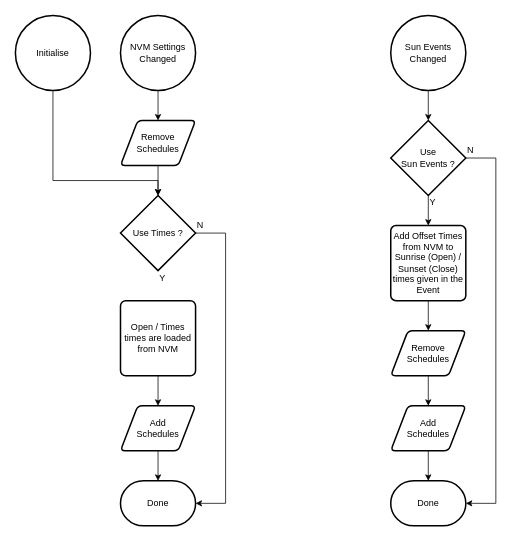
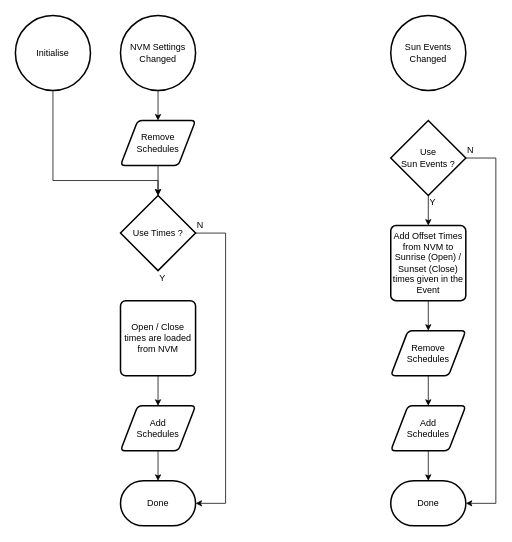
(428, 102) -> none
(158, 338) -> (158, 338)
